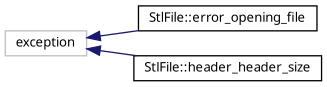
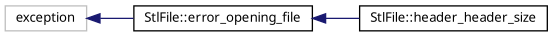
(118, 53) -> (343, 18)
